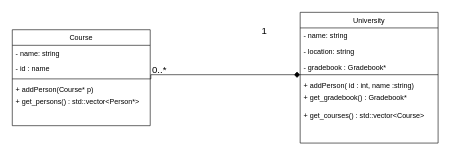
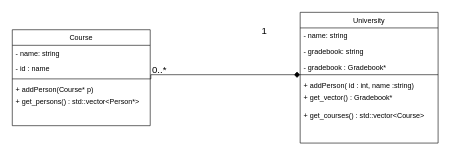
(334, 52) -> (338, 52)
(360, 97) -> (354, 97)
